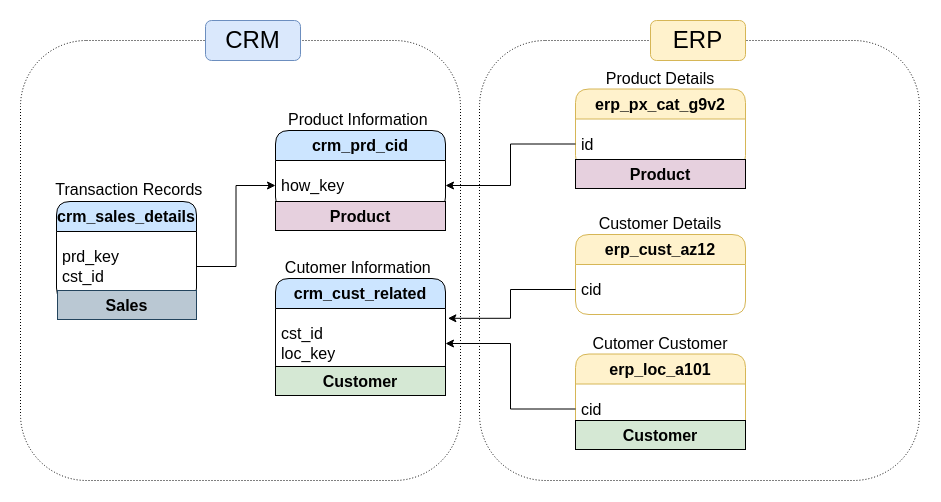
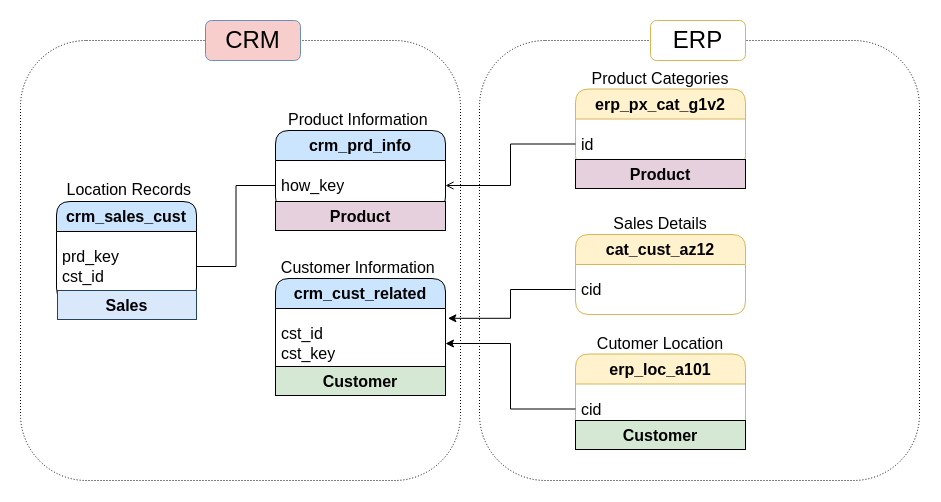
(253, 41) -> (253, 41)
(698, 41) -> (698, 41)
(661, 79) -> (661, 79)
(661, 105) -> (661, 105)
(361, 146) -> (361, 146)
(267, 186) -> (269, 186)
(454, 186) -> (452, 186)
(132, 190) -> (132, 190)
(127, 217) -> (127, 217)
(661, 224) -> (661, 224)
(661, 250) -> (661, 250)
(361, 268) -> (361, 268)
(127, 305) -> (127, 305)
(311, 344) -> (313, 344)
(661, 344) -> (661, 344)
